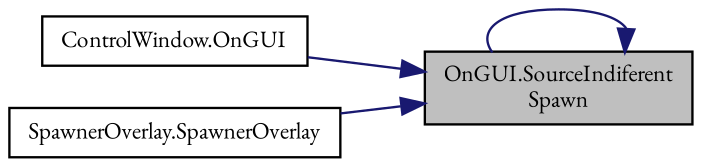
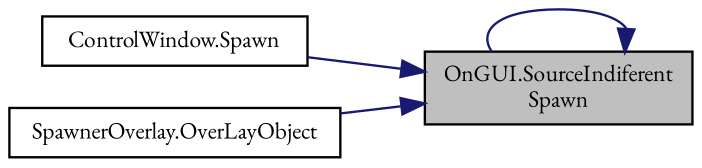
(175, 41) -> (175, 41)
(175, 133) -> (175, 133)
